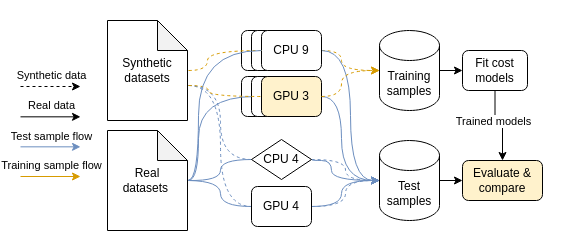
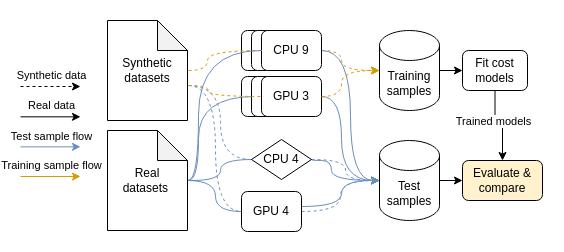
(292, 97) -> (292, 97)
(282, 207) -> (272, 212)
